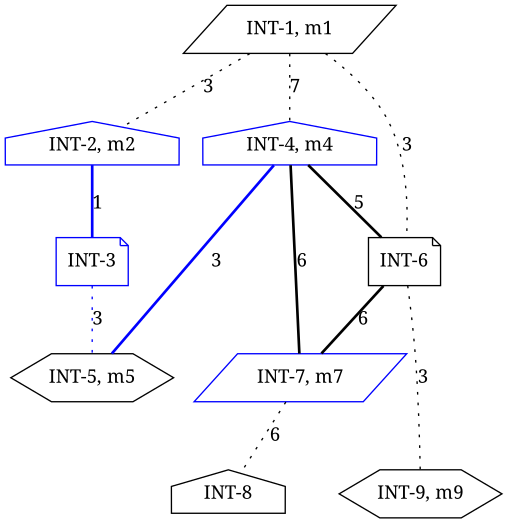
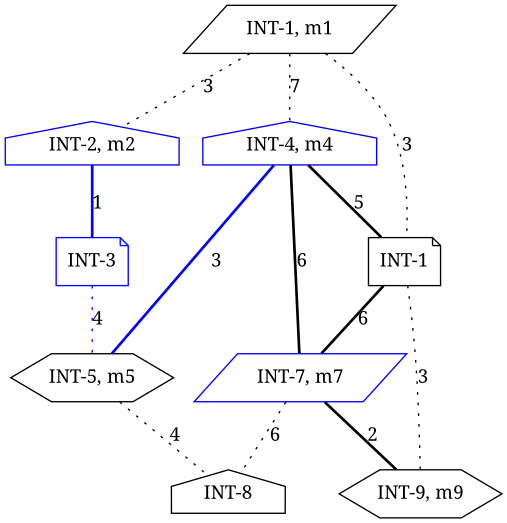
(405, 262) -> (405, 262)
(98, 320) -> (98, 320)
none -> (360, 436)
none -> (164, 439)
